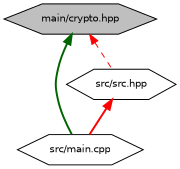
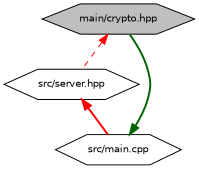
(121, 84) -> (72, 84)
(56, 89) -> (150, 79)
